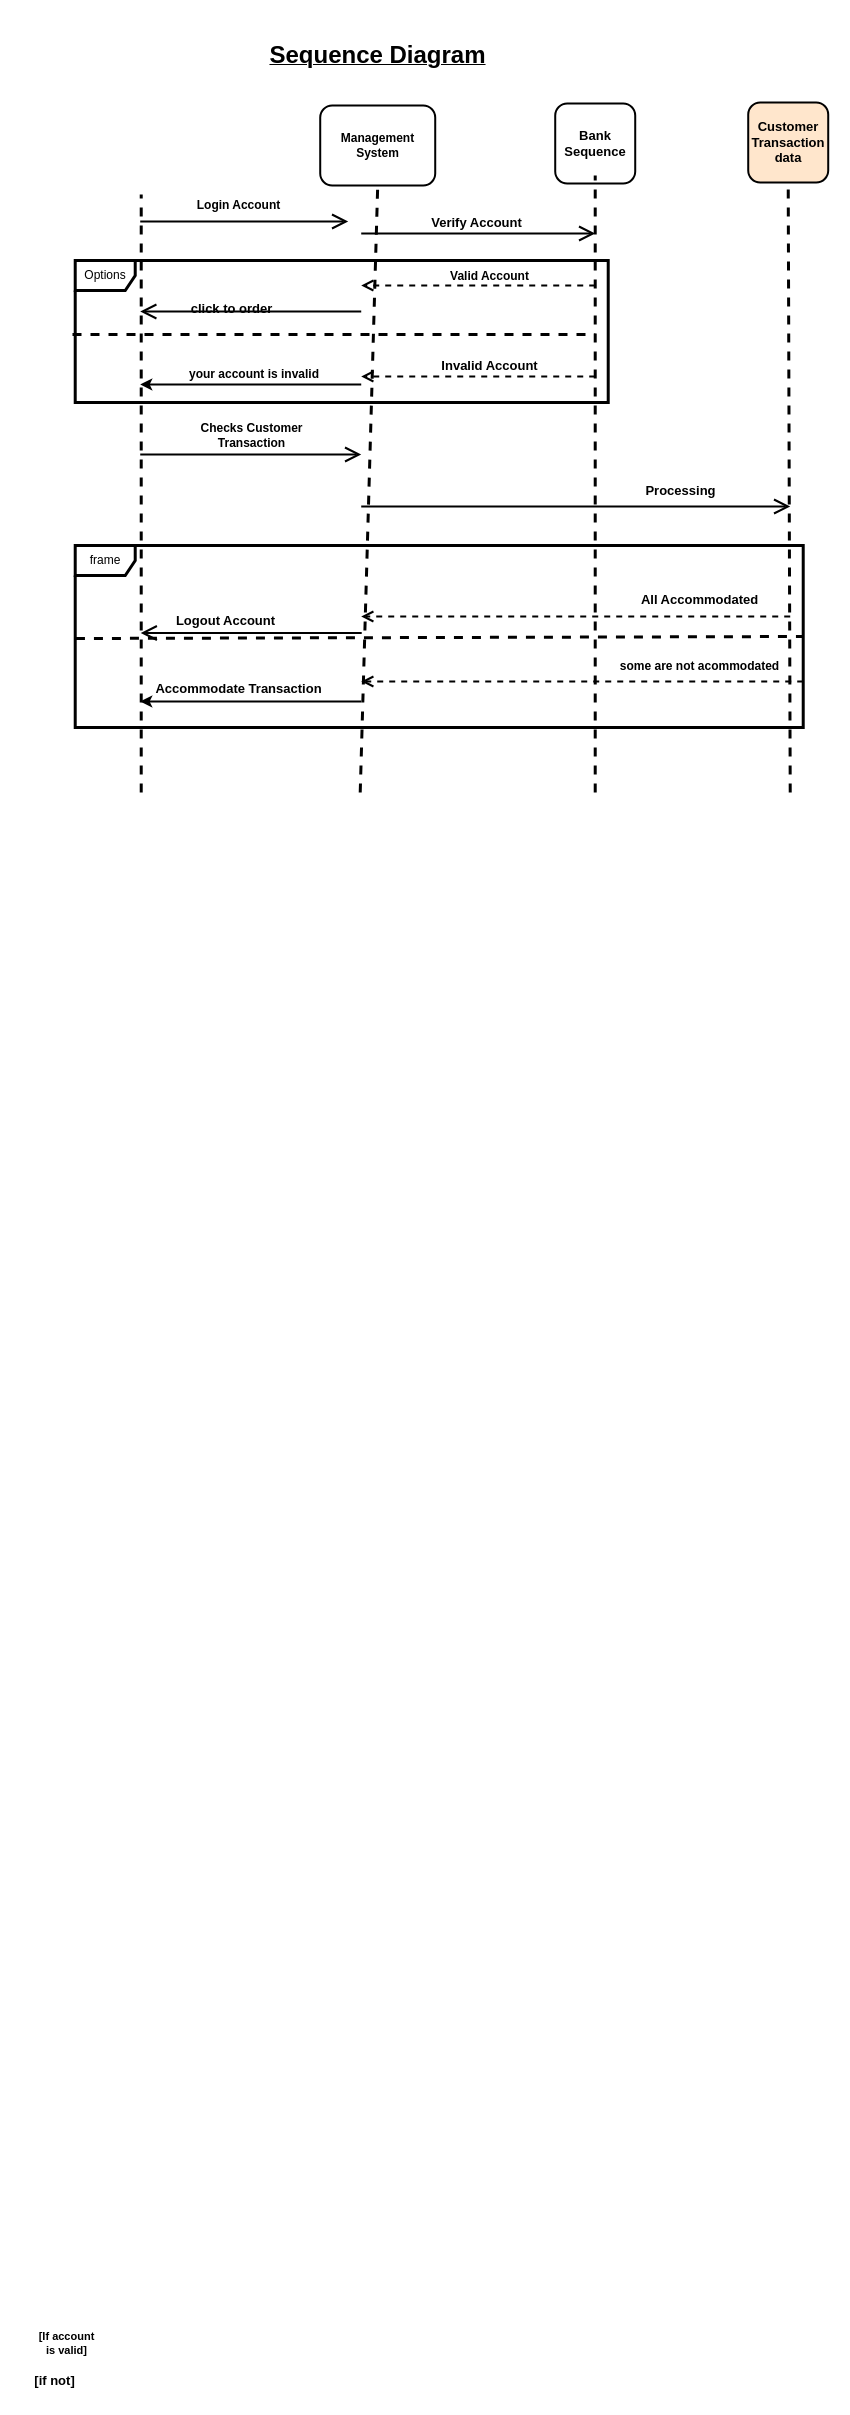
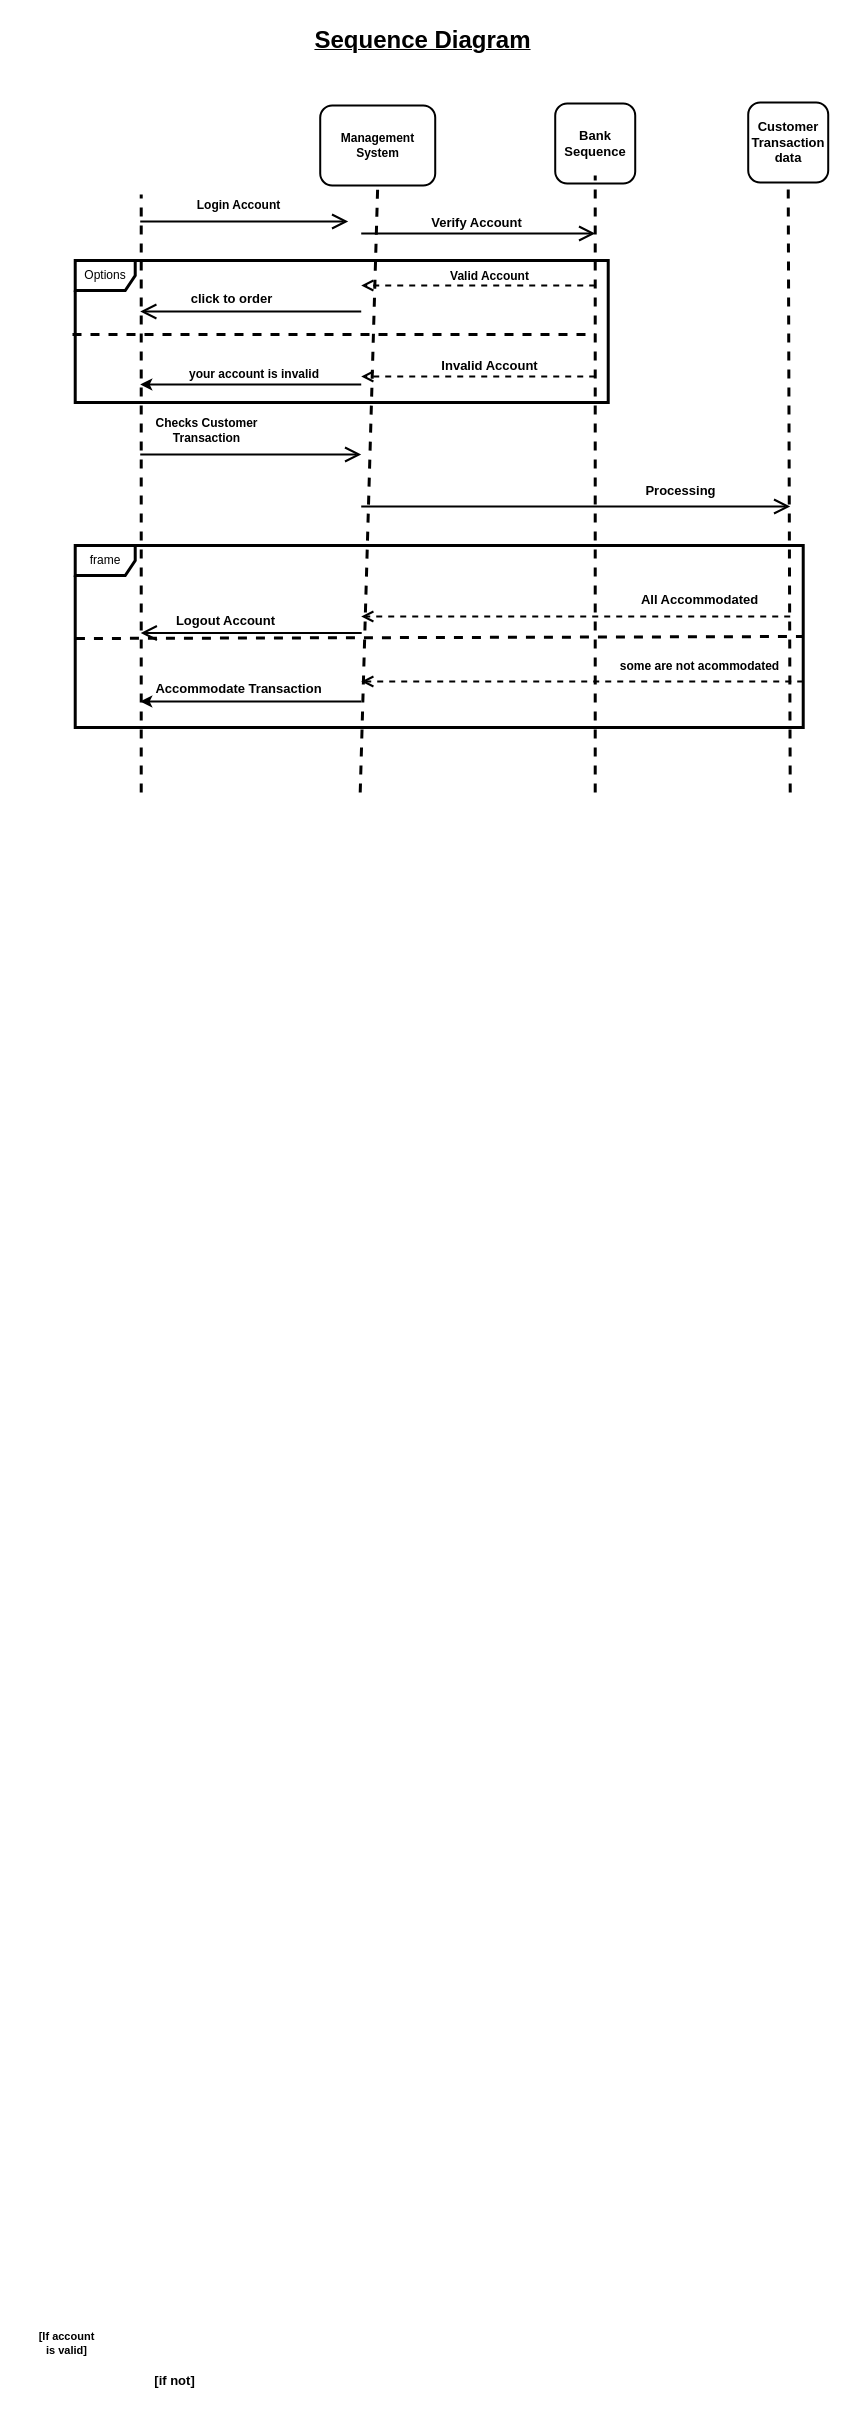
(377, 55) -> (422, 40)
(788, 143) -> (788, 143)
(232, 309) -> (232, 299)
(251, 435) -> (206, 430)
(54, 2381) -> (174, 2381)
